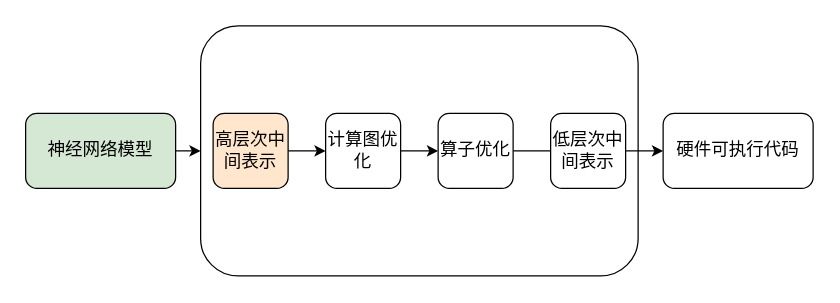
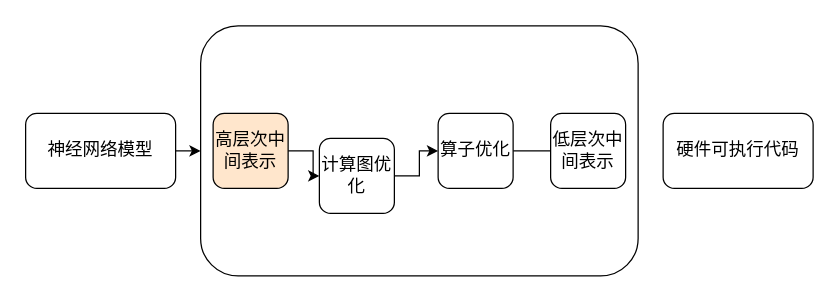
(101, 151) -> (101, 151)
(363, 151) -> (357, 176)
(640, 151) -> none
